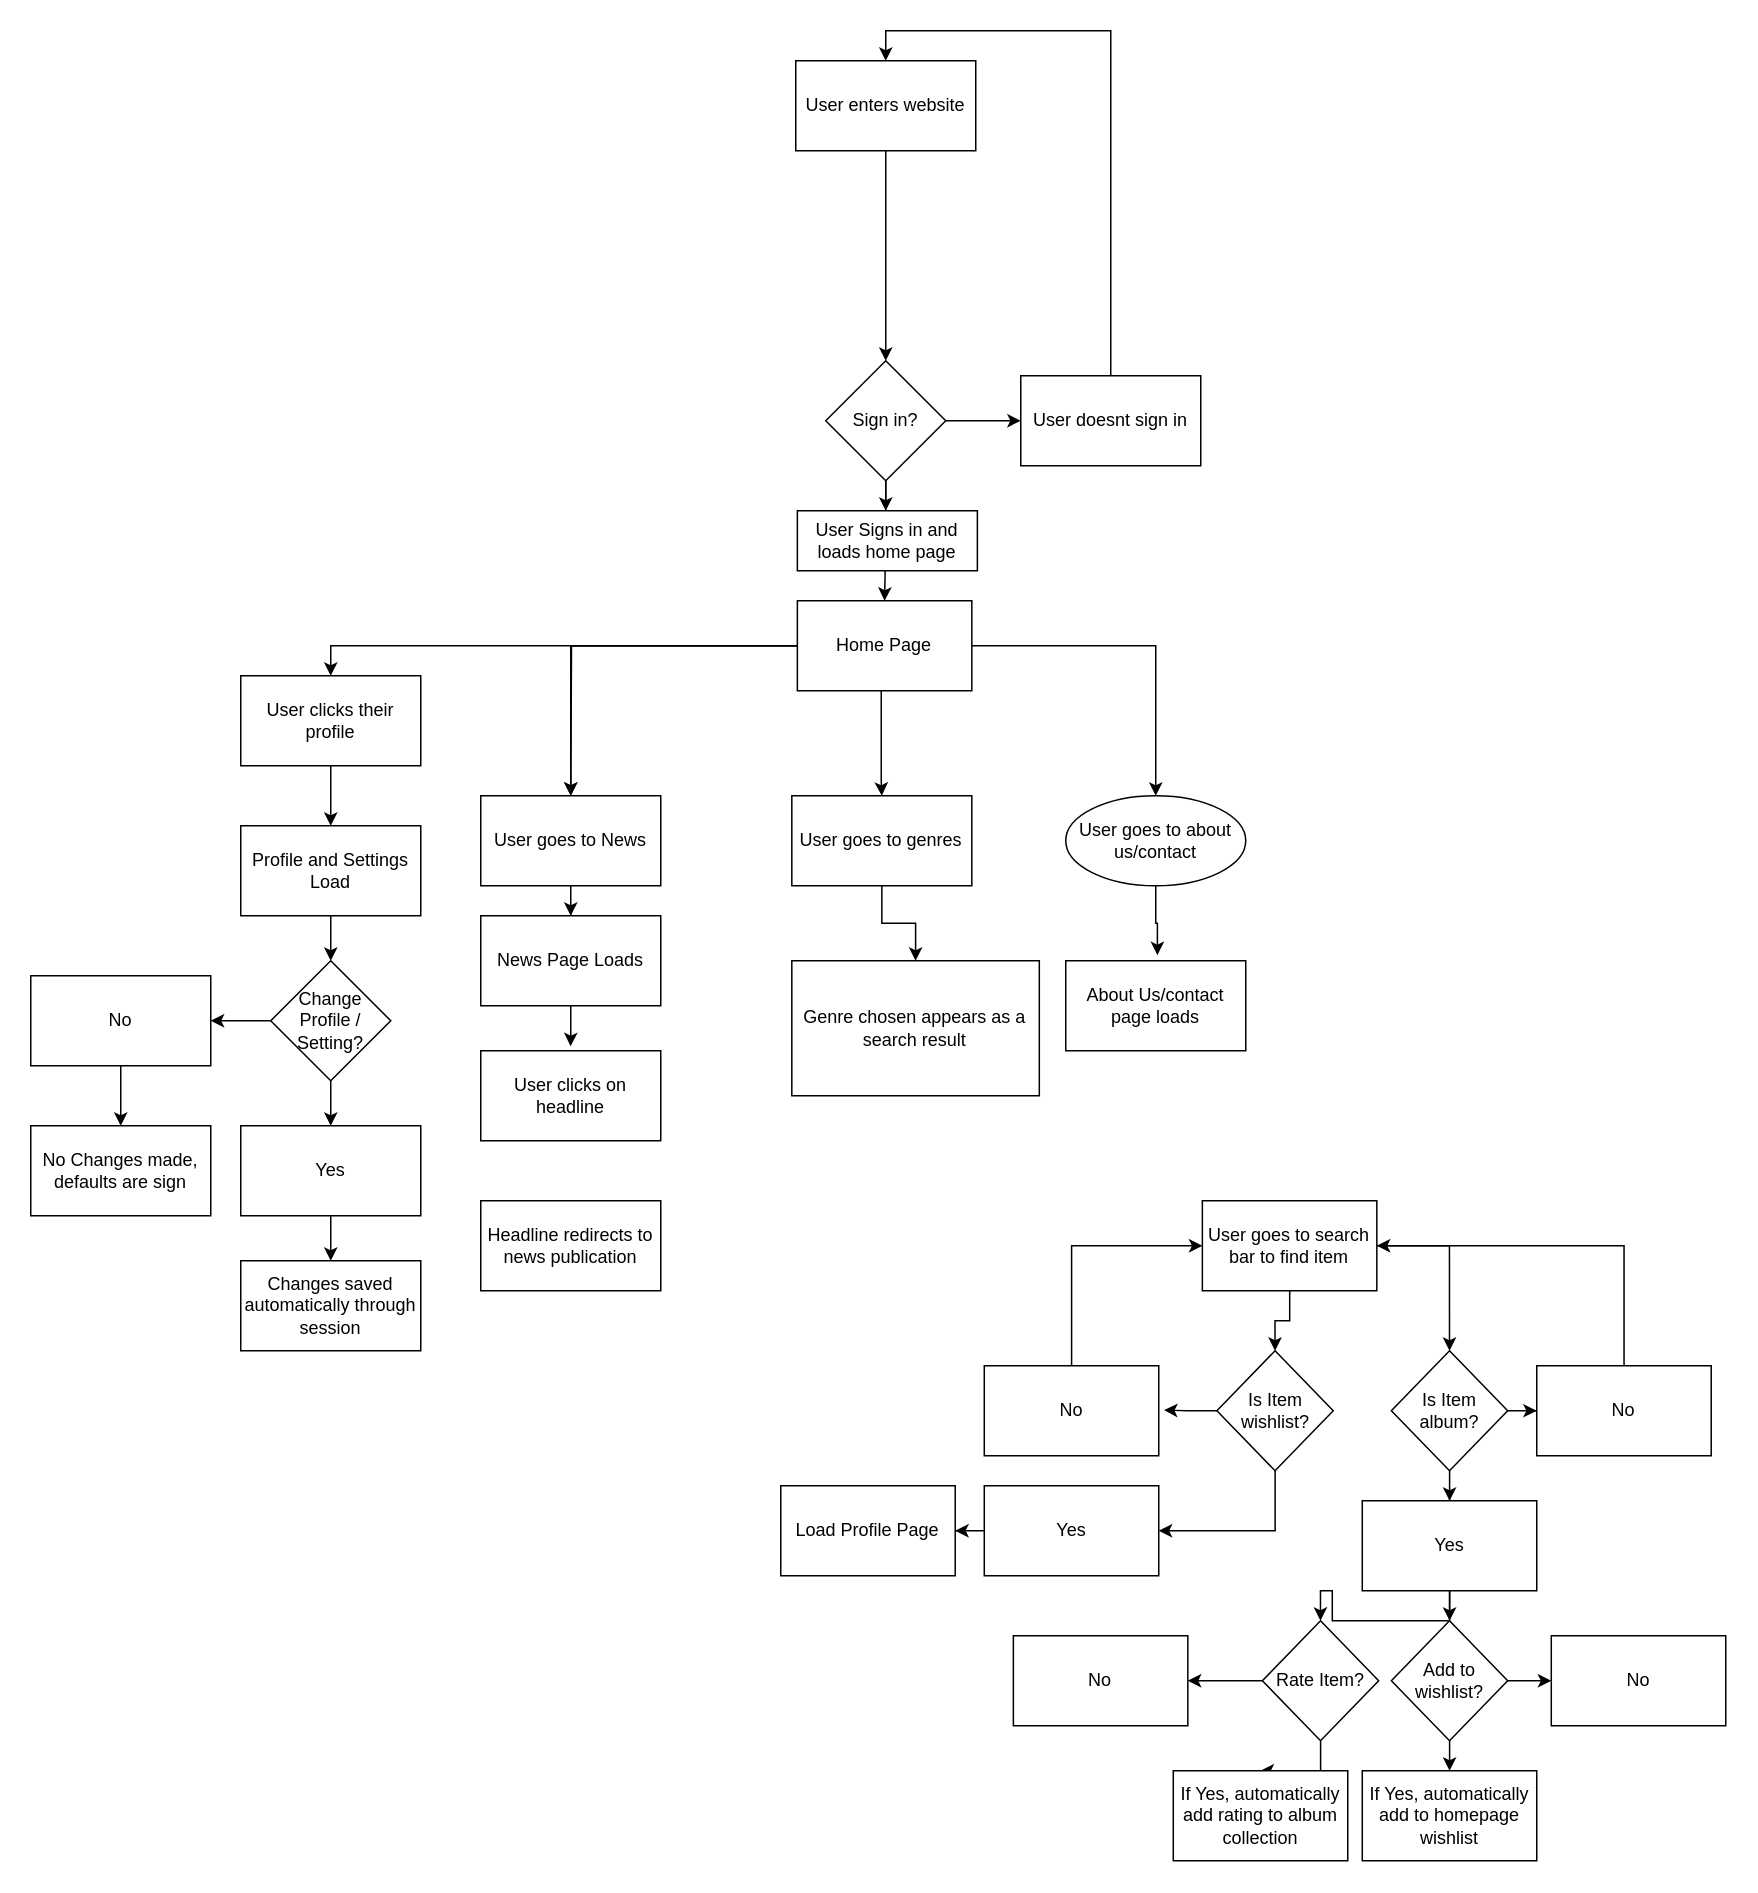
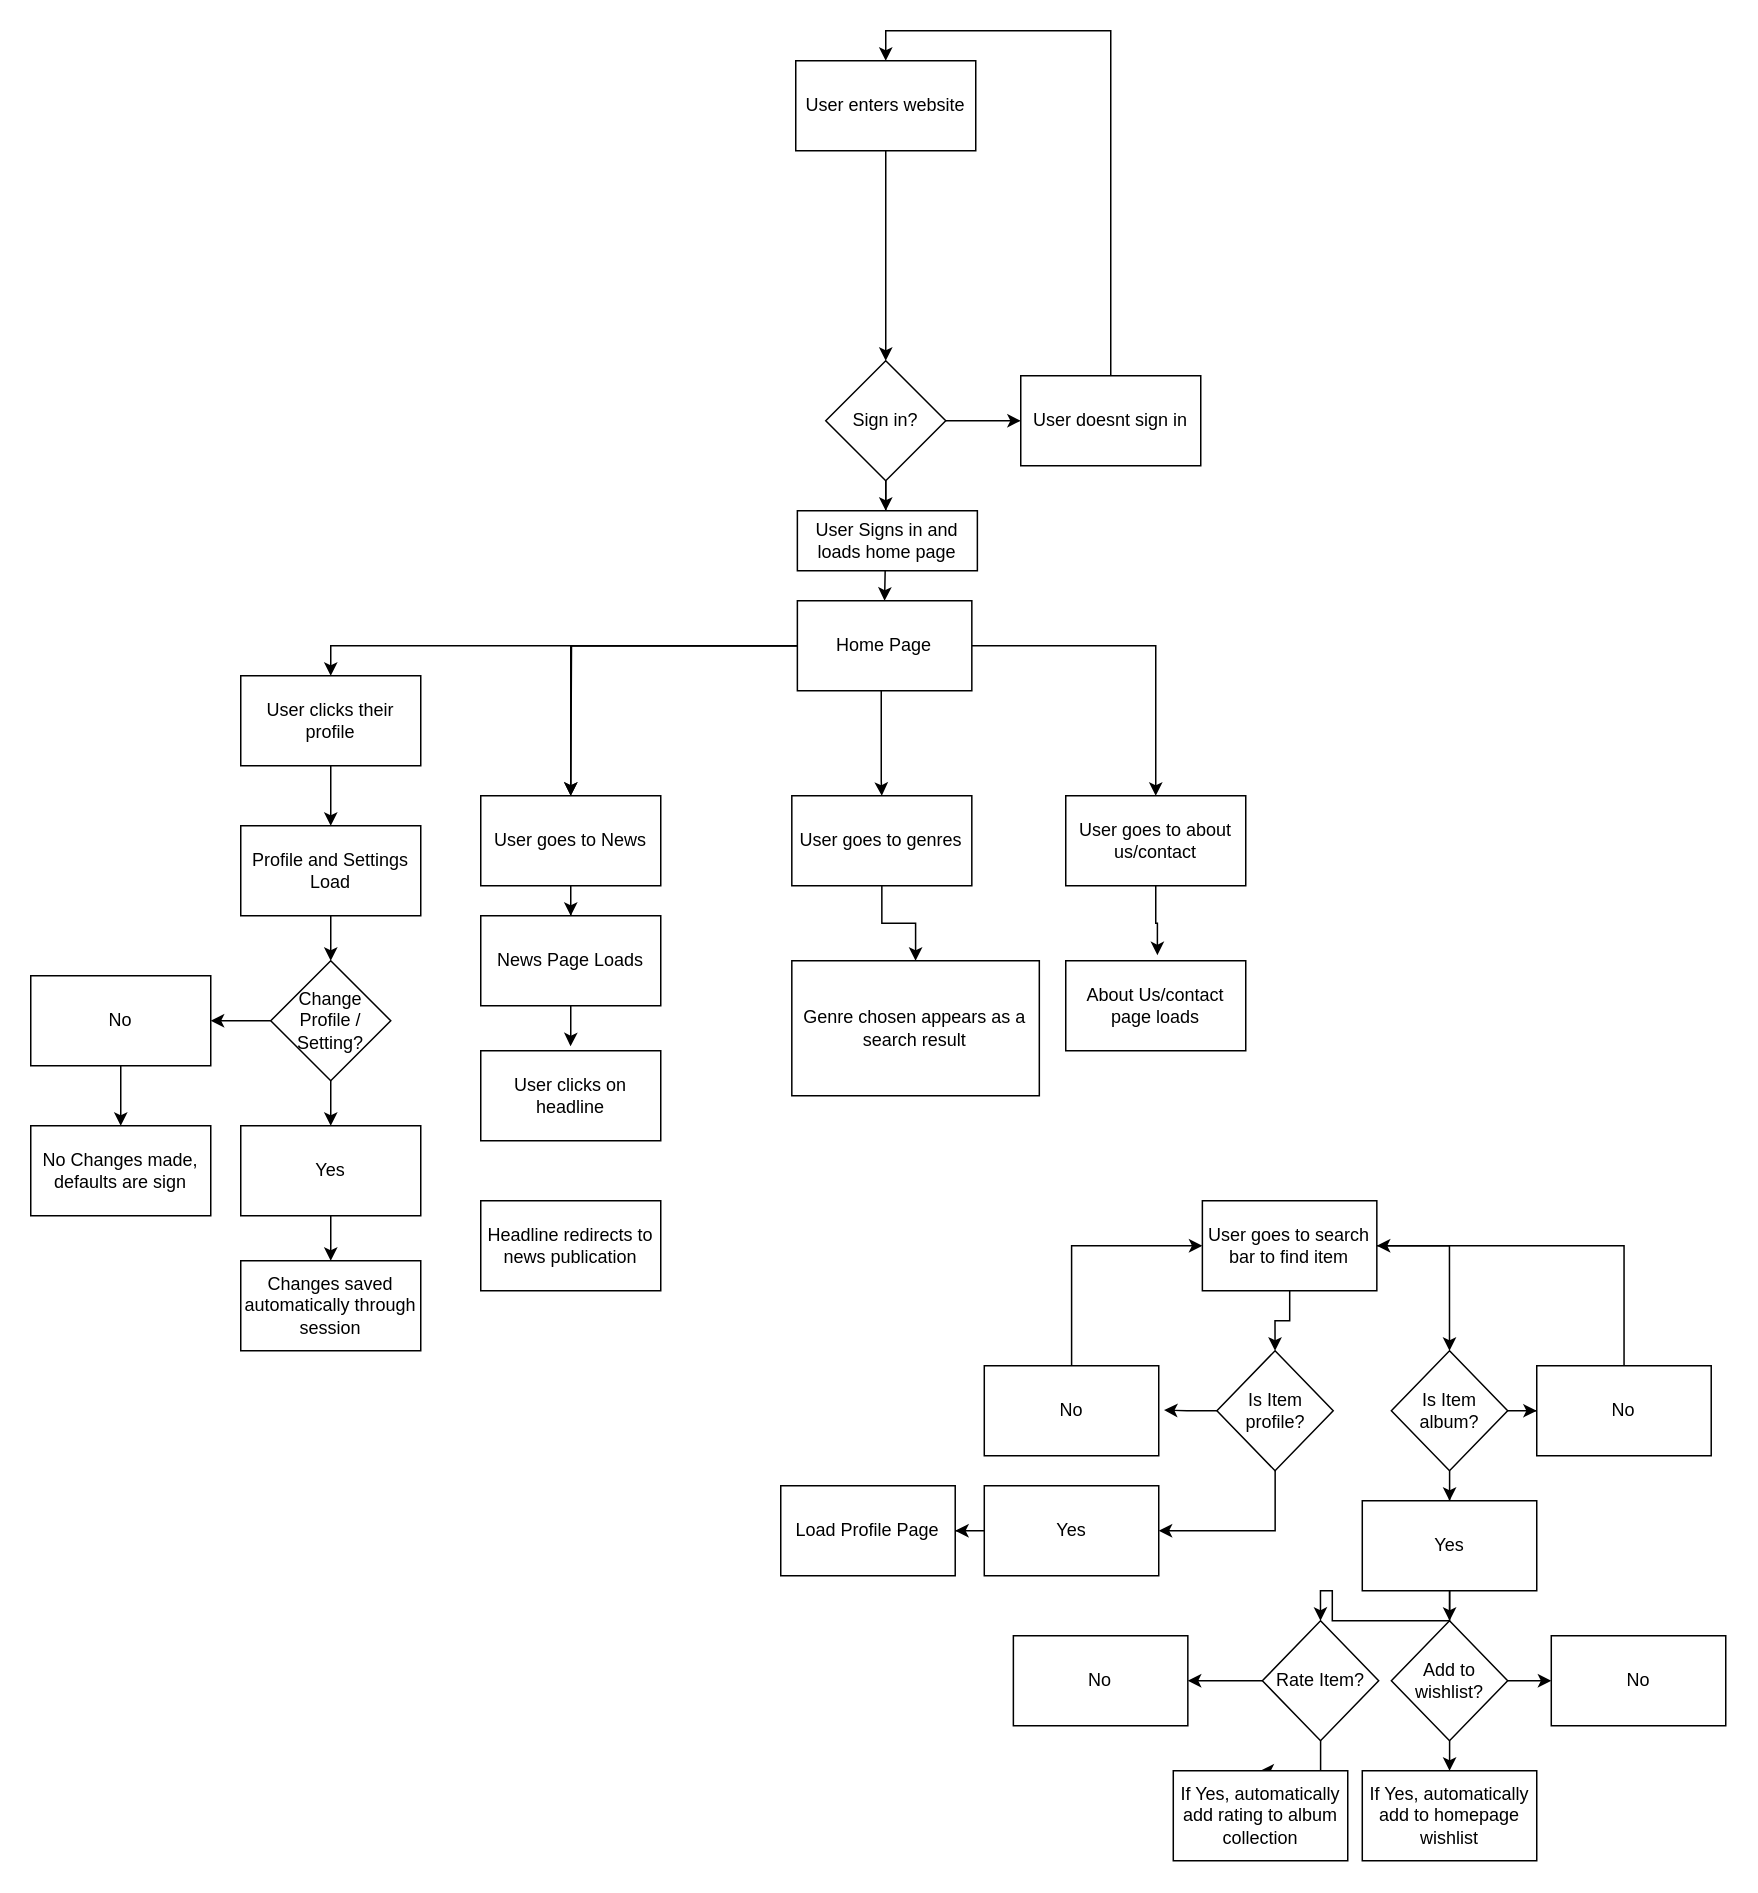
(1156, 841) -> (1156, 841)
(1276, 1411) -> (1276, 1411)
